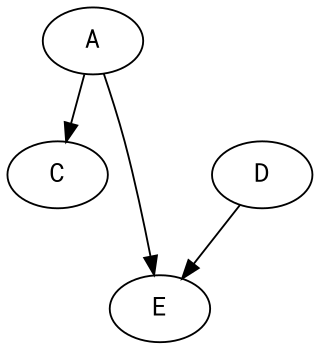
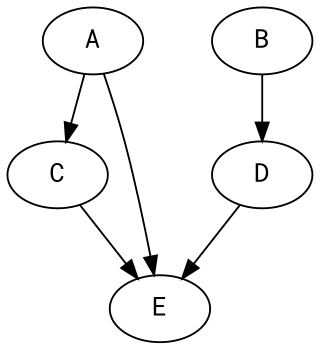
none -> (262, 41)
none -> (103, 234)
